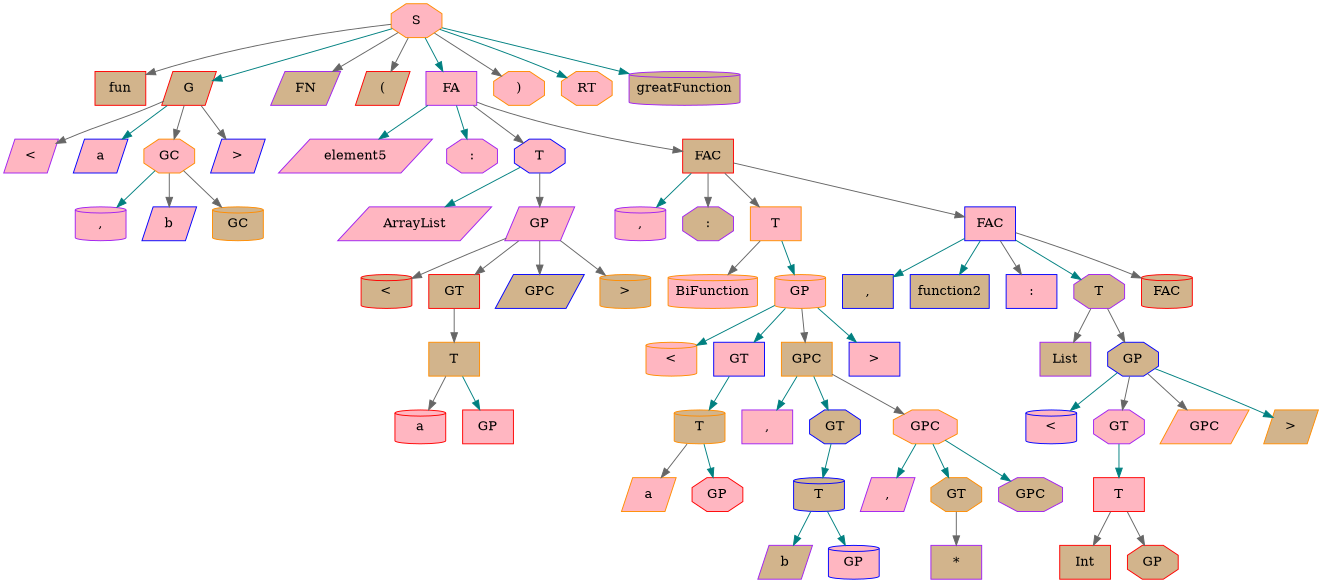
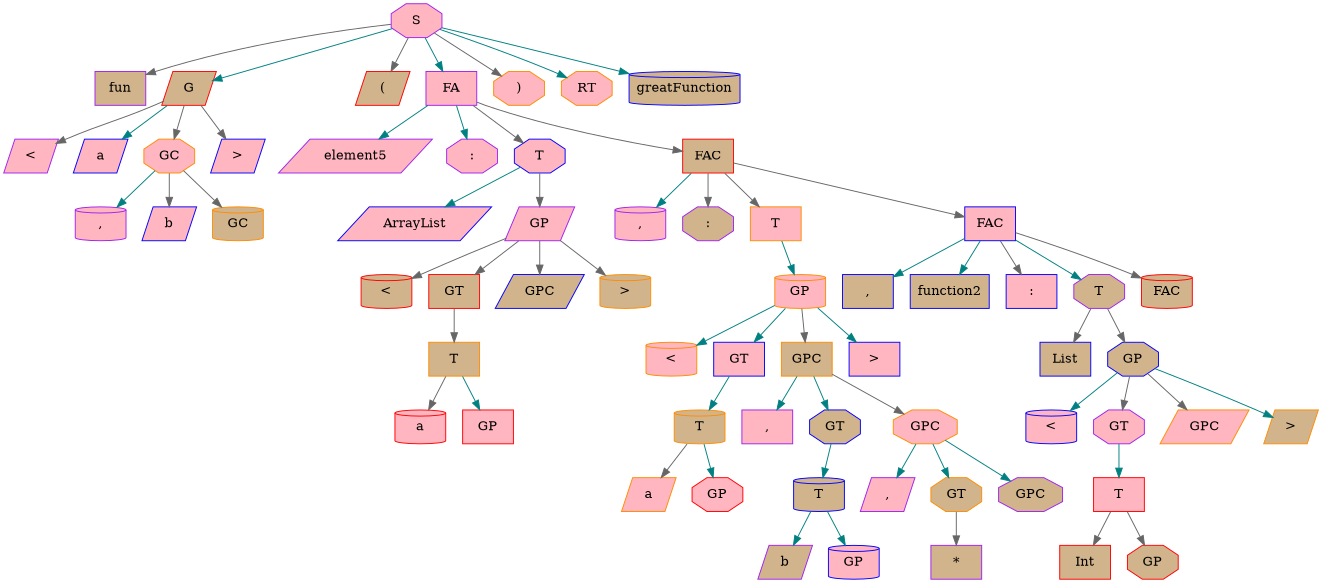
(417, 21) -> (417, 21)
(120, 88) -> (120, 88)
(306, 88) -> none
(685, 88) -> (685, 88)
(415, 224) -> (415, 224)
(713, 291) -> none
(1065, 359) -> (1065, 359)
